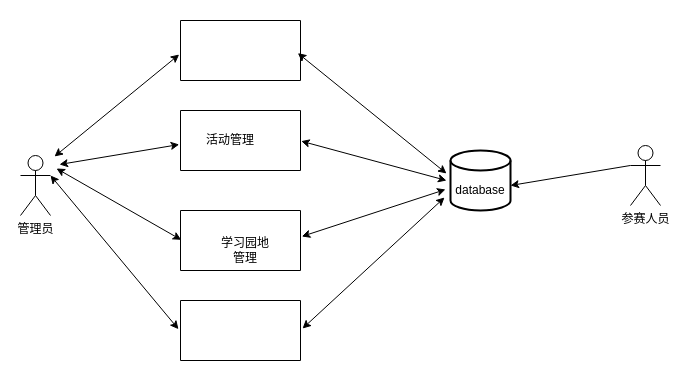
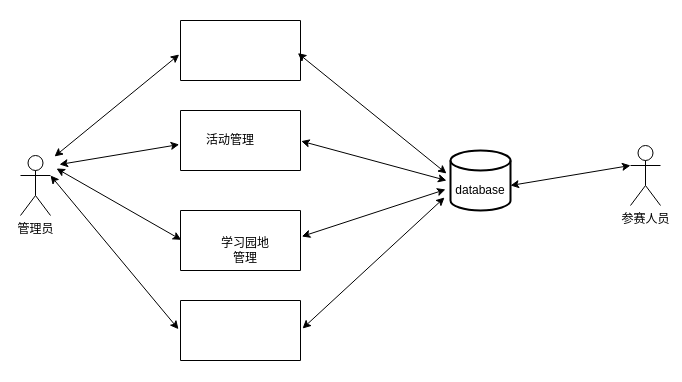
(625, 166) -> (622, 167)
